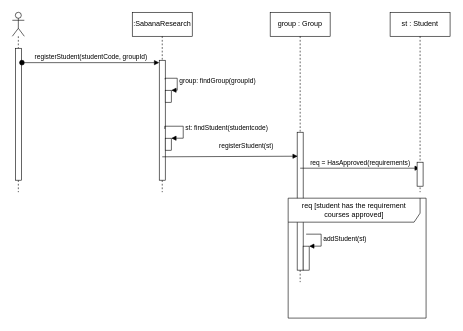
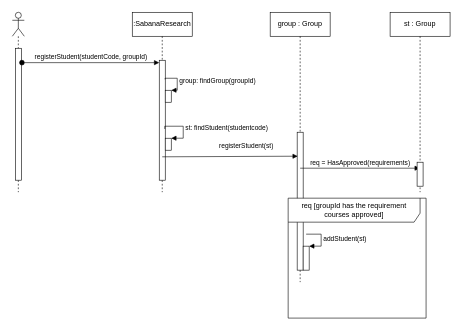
(420, 24) -> (420, 24)
(354, 210) -> (354, 210)
